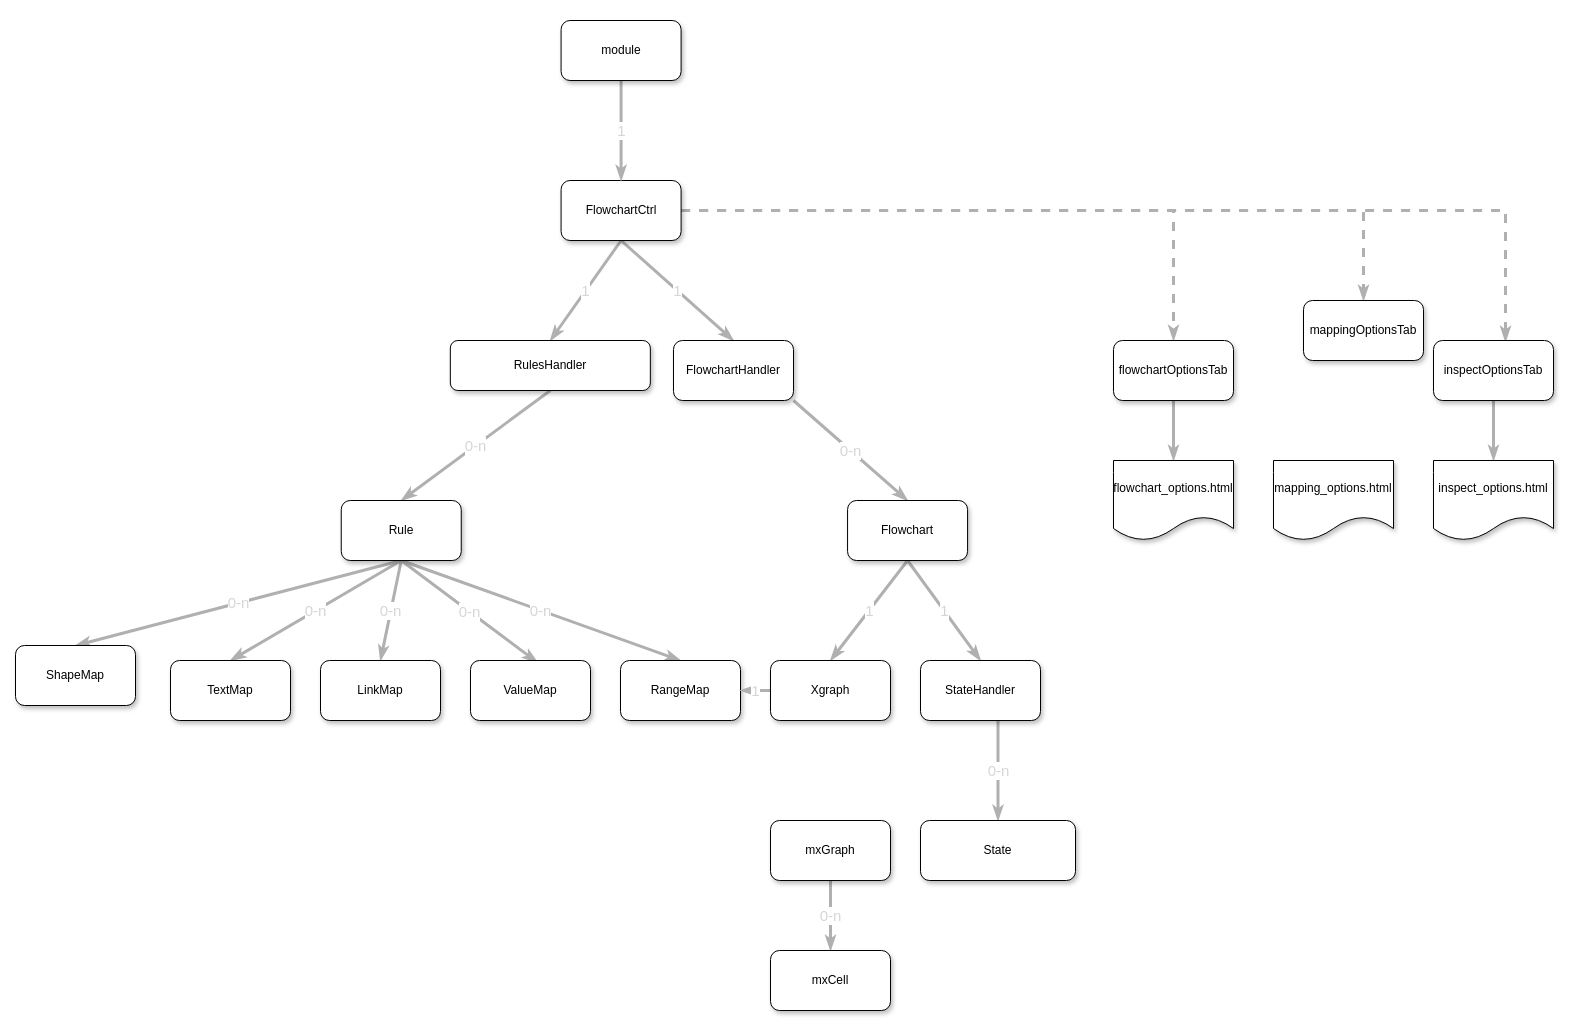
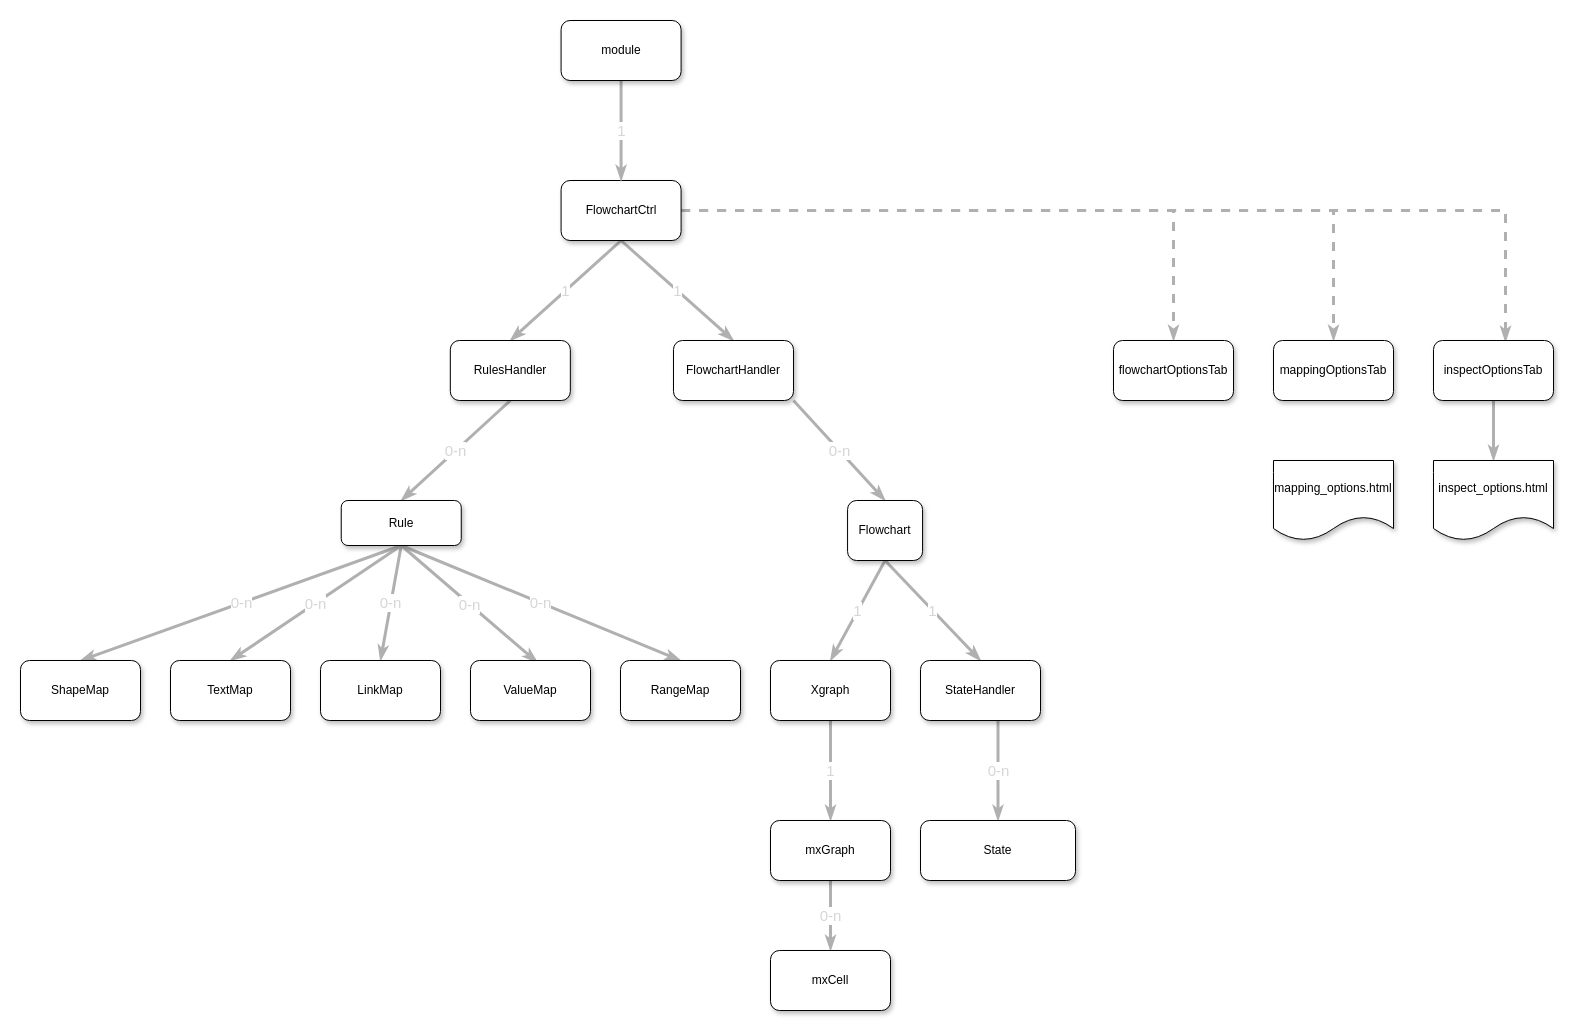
(1364, 331) -> (1334, 371)
(550, 366) -> (510, 371)
(1174, 425) -> none
(1174, 501) -> none
(401, 531) -> (401, 523)
(908, 531) -> (885, 531)
(76, 676) -> (81, 691)
(761, 691) -> (831, 765)
